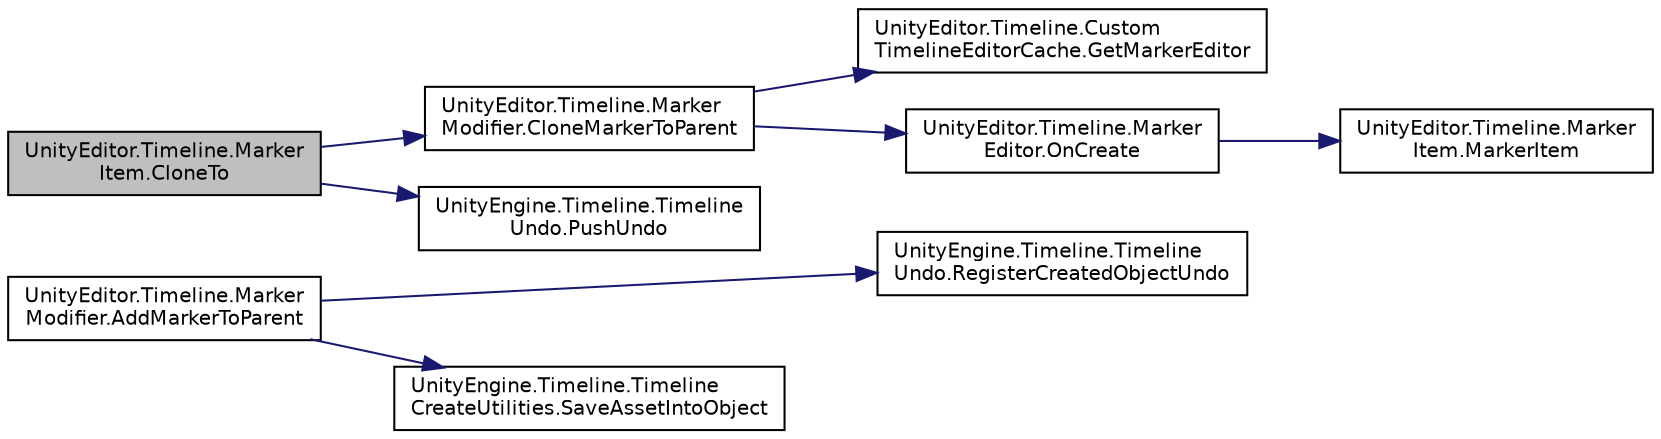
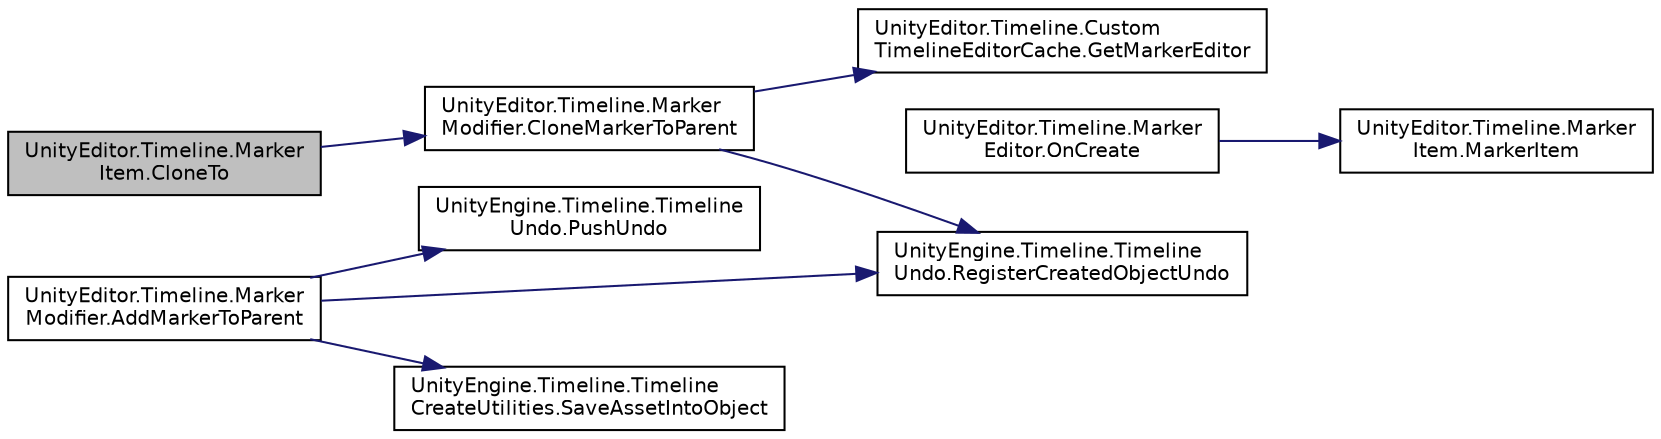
(820, 129) -> (840, 185)
(359, 189) -> (367, 266)
